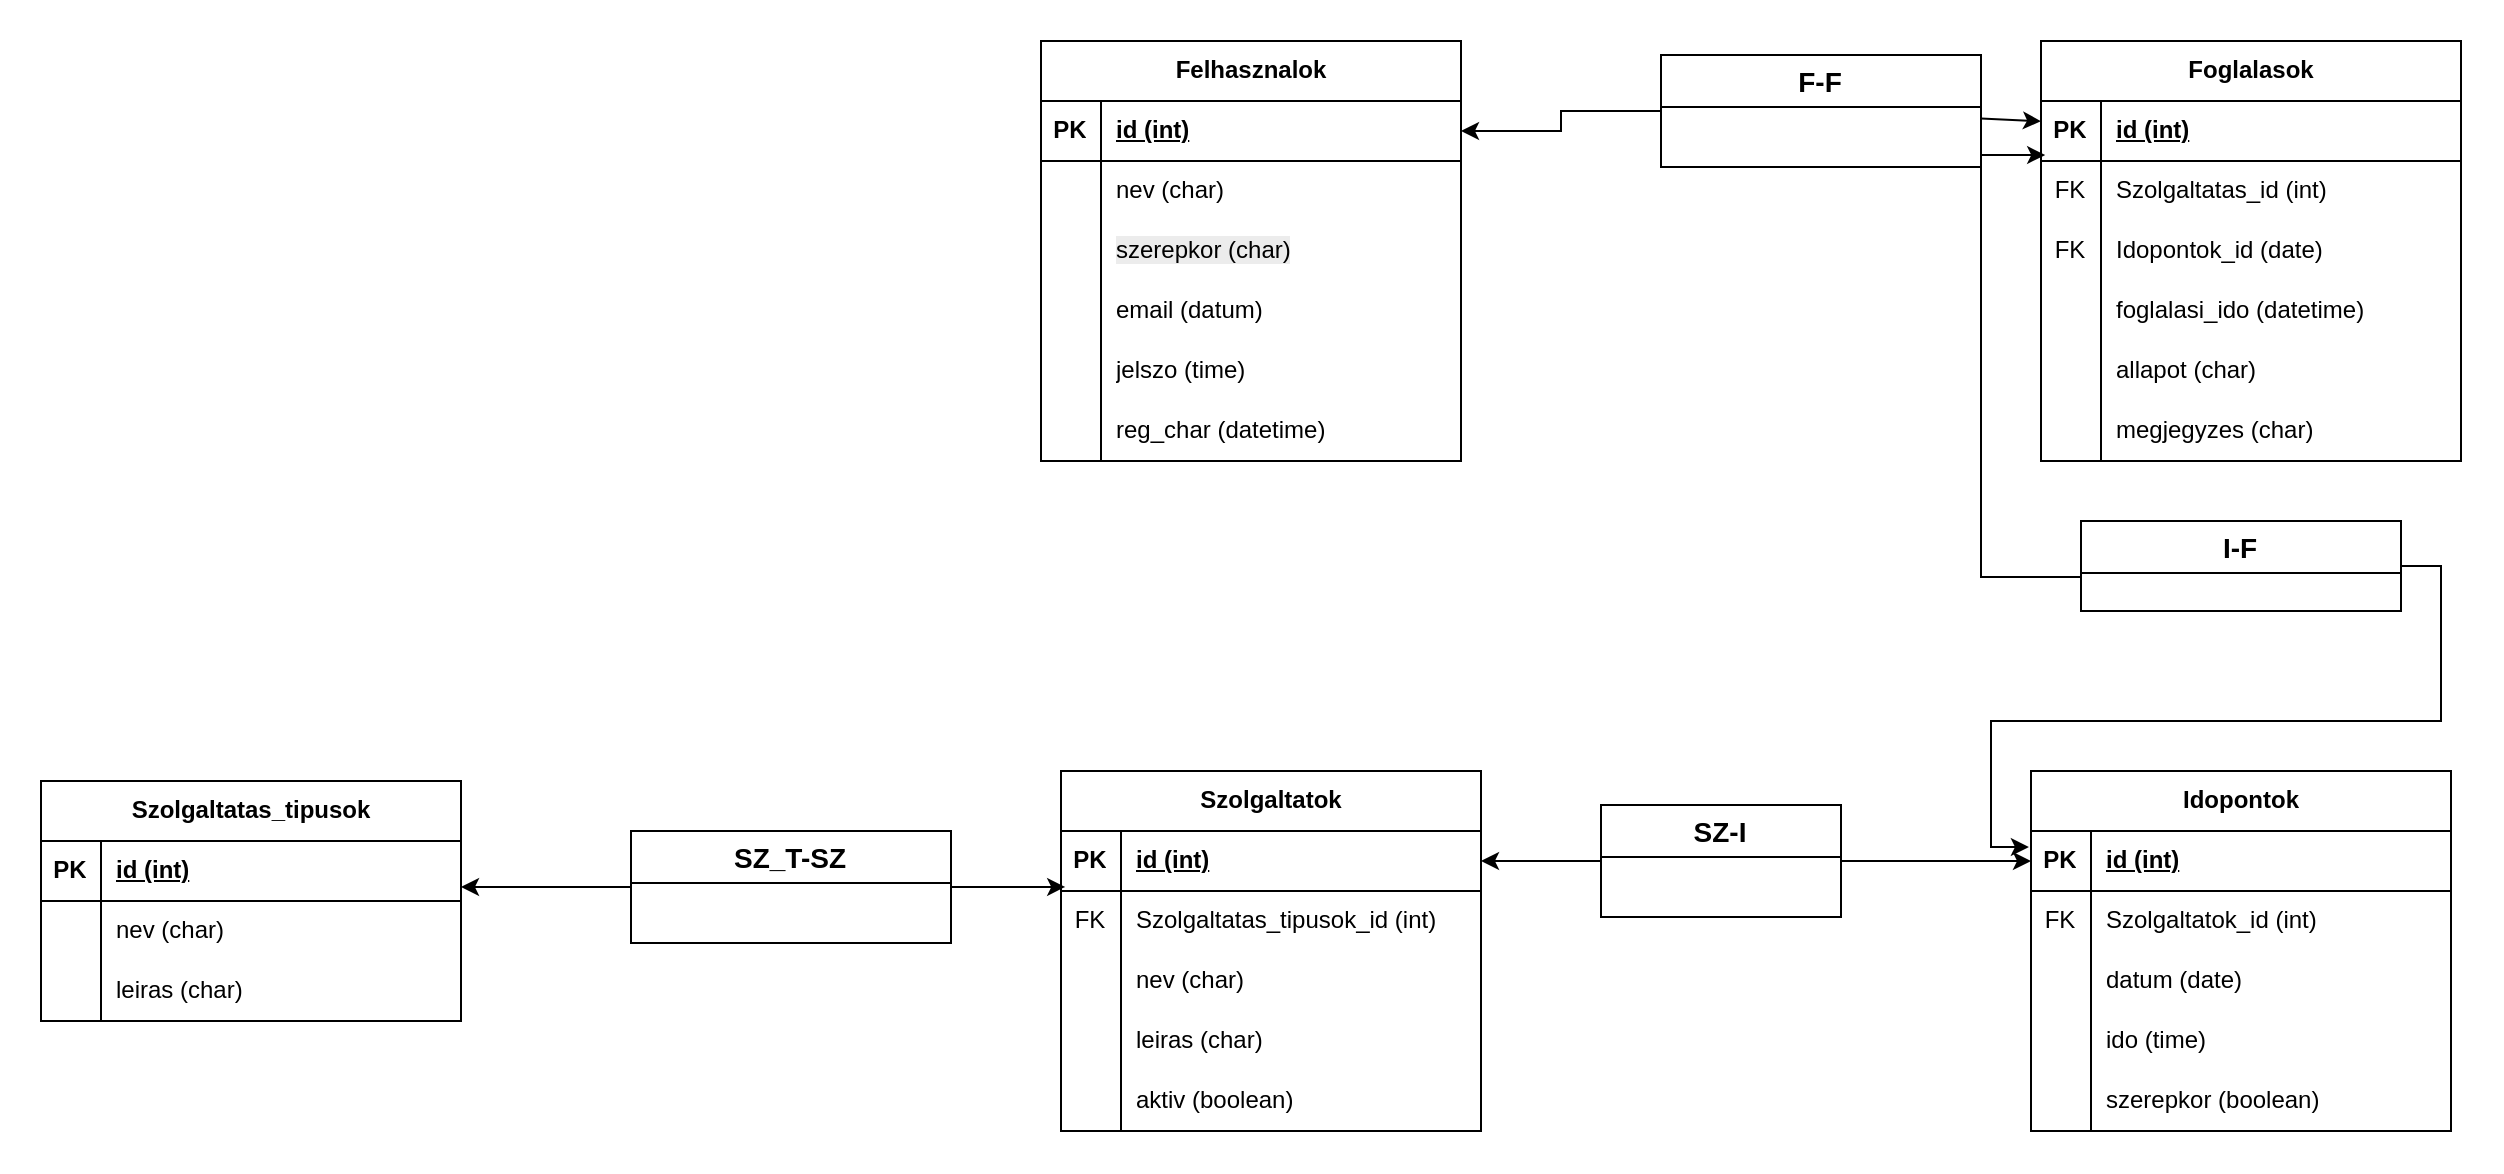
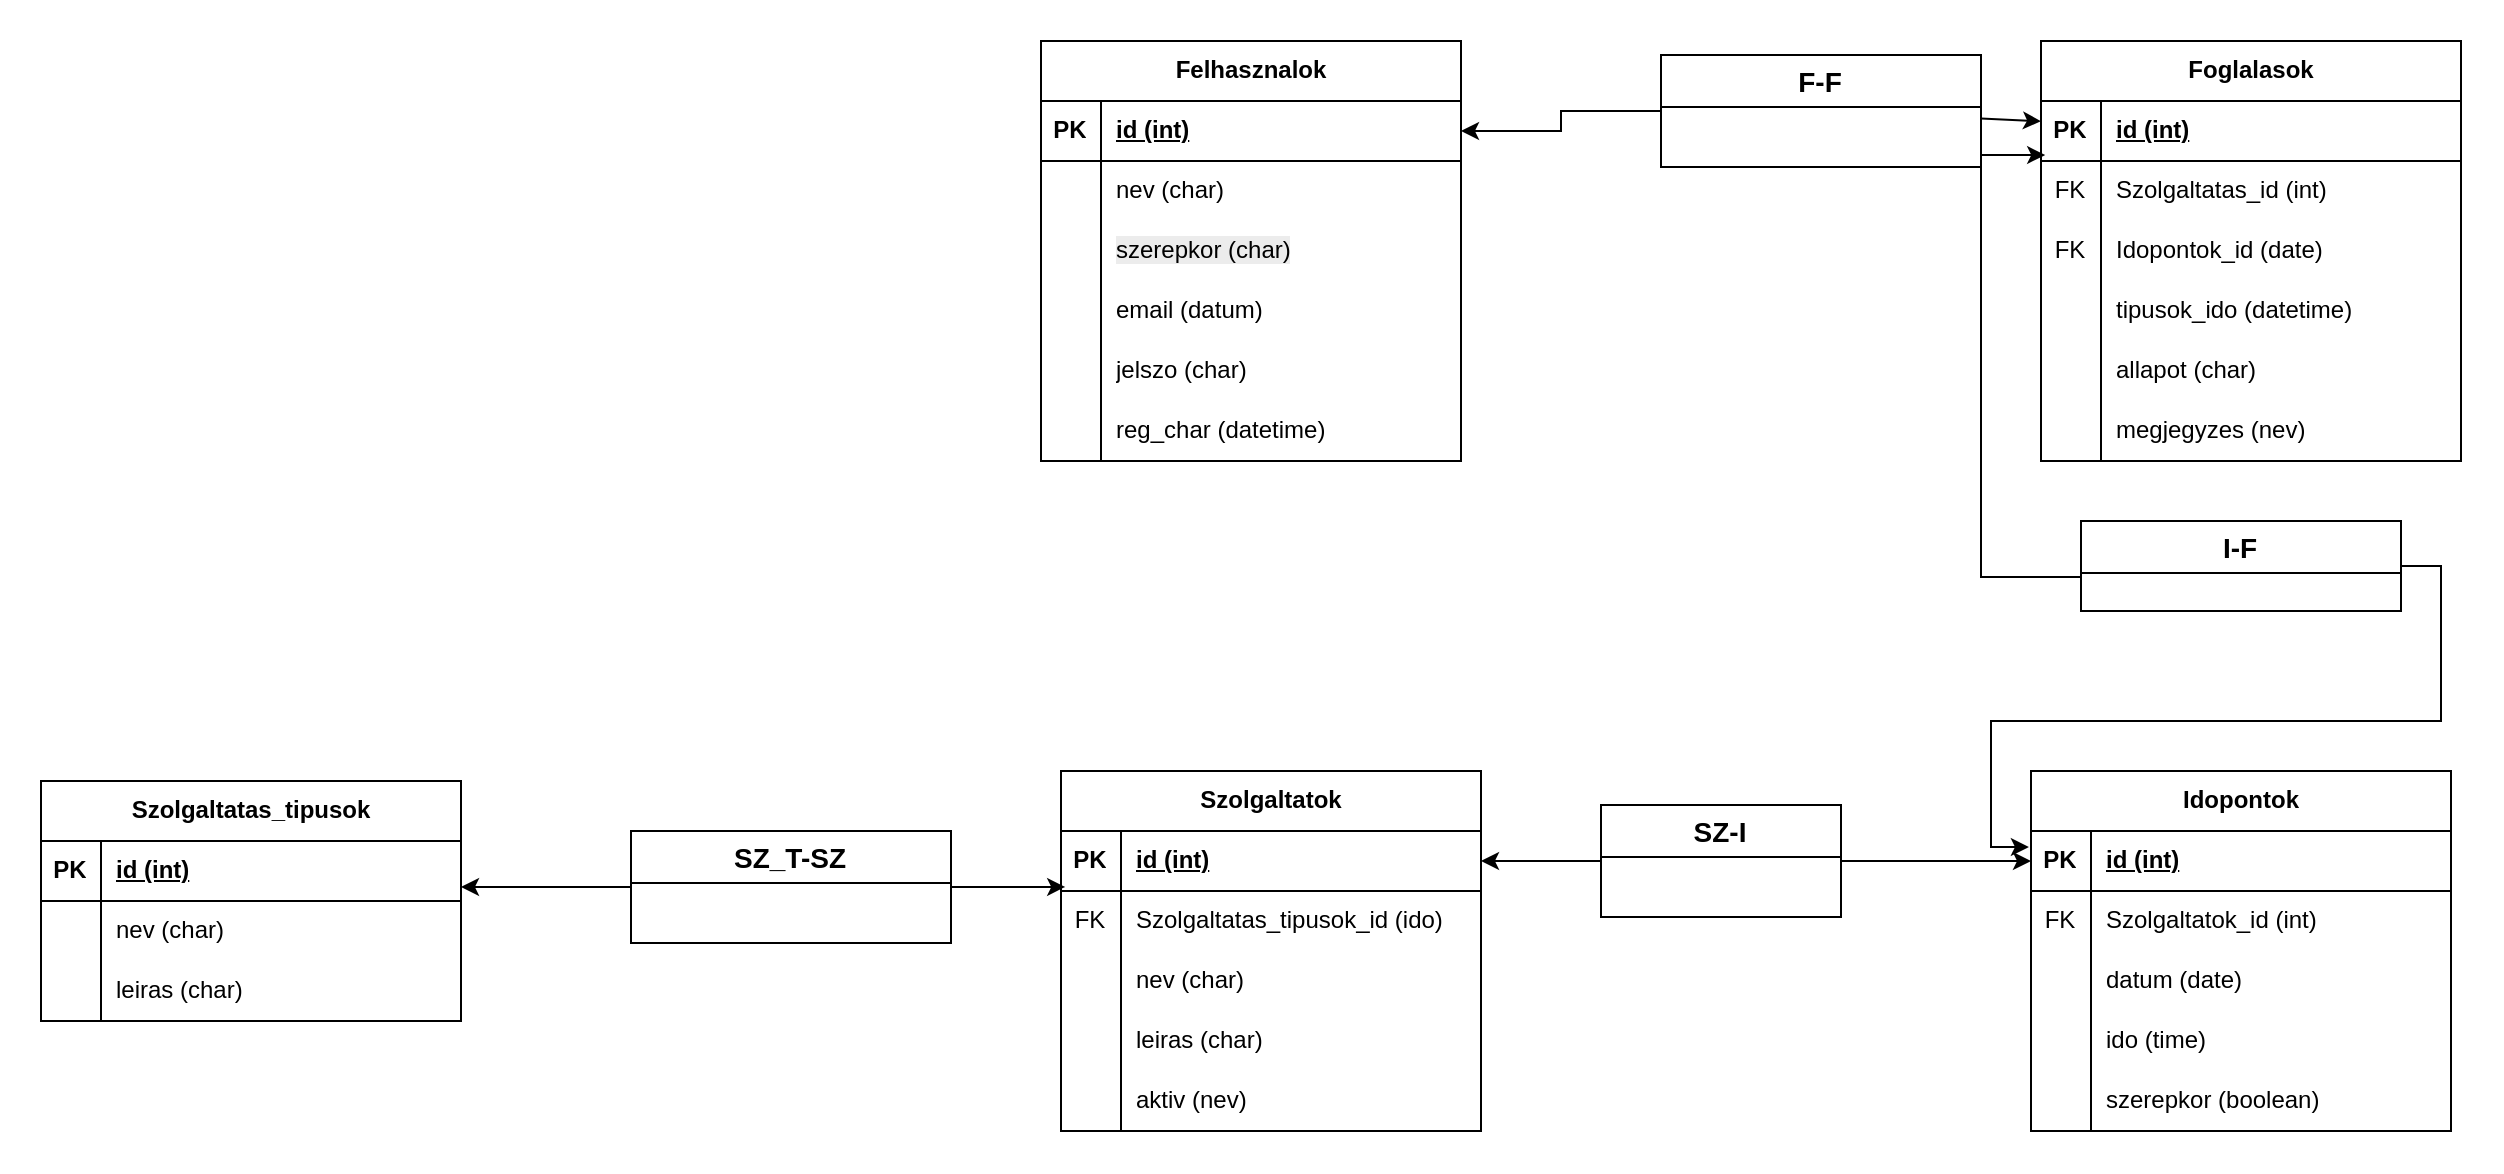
(2260, 311) -> (2252, 311)
(1195, 371) -> (1198, 371)
(2228, 431) -> (2221, 431)
(1309, 921) -> (1309, 921)
(1228, 1101) -> (1205, 1101)
